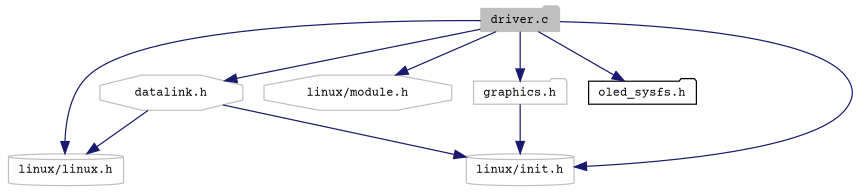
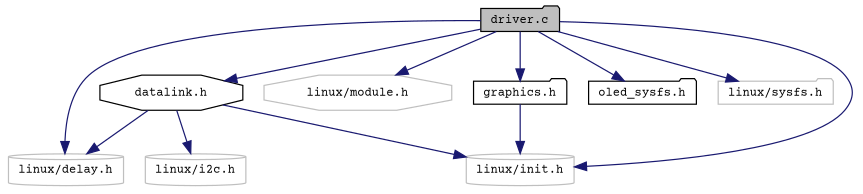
(520, 20) -> (520, 20)
(171, 93) -> (171, 93)
(520, 93) -> (520, 93)
none -> (776, 93)
(66, 170) -> (66, 170)
none -> (196, 170)
